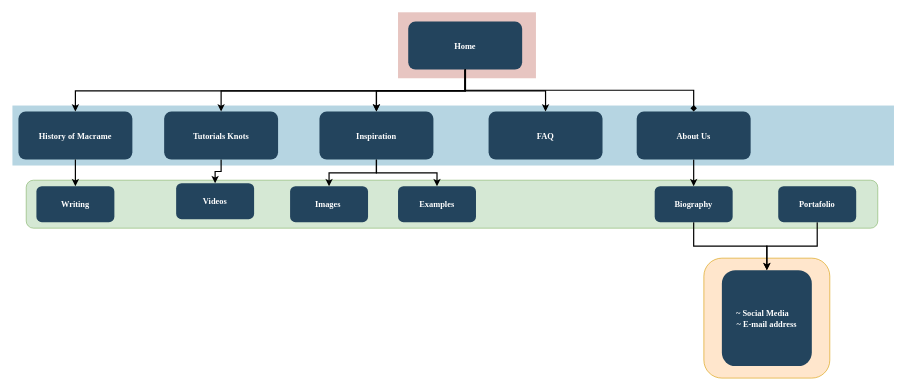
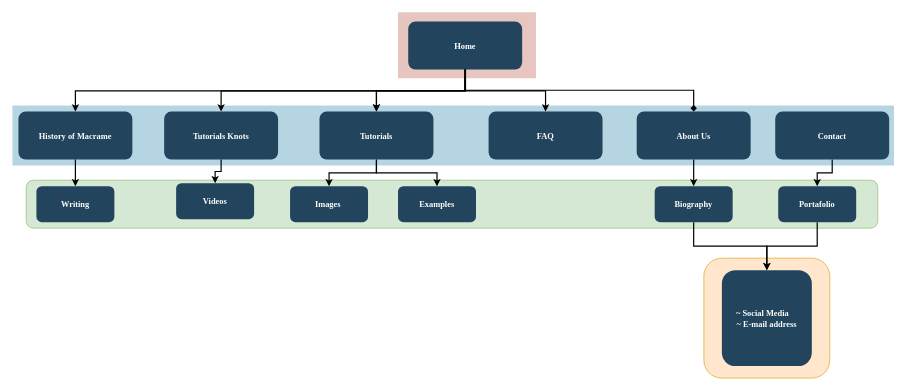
(376, 136) -> (376, 136)
none -> (833, 136)
none -> (828, 173)
